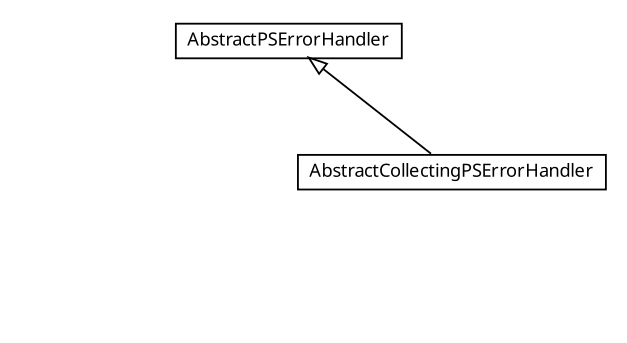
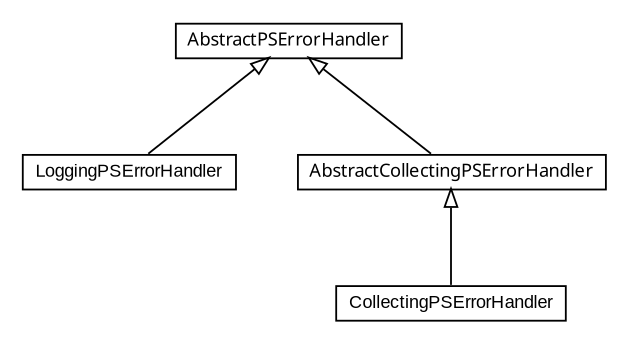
none -> (128, 171)
none -> (451, 302)
